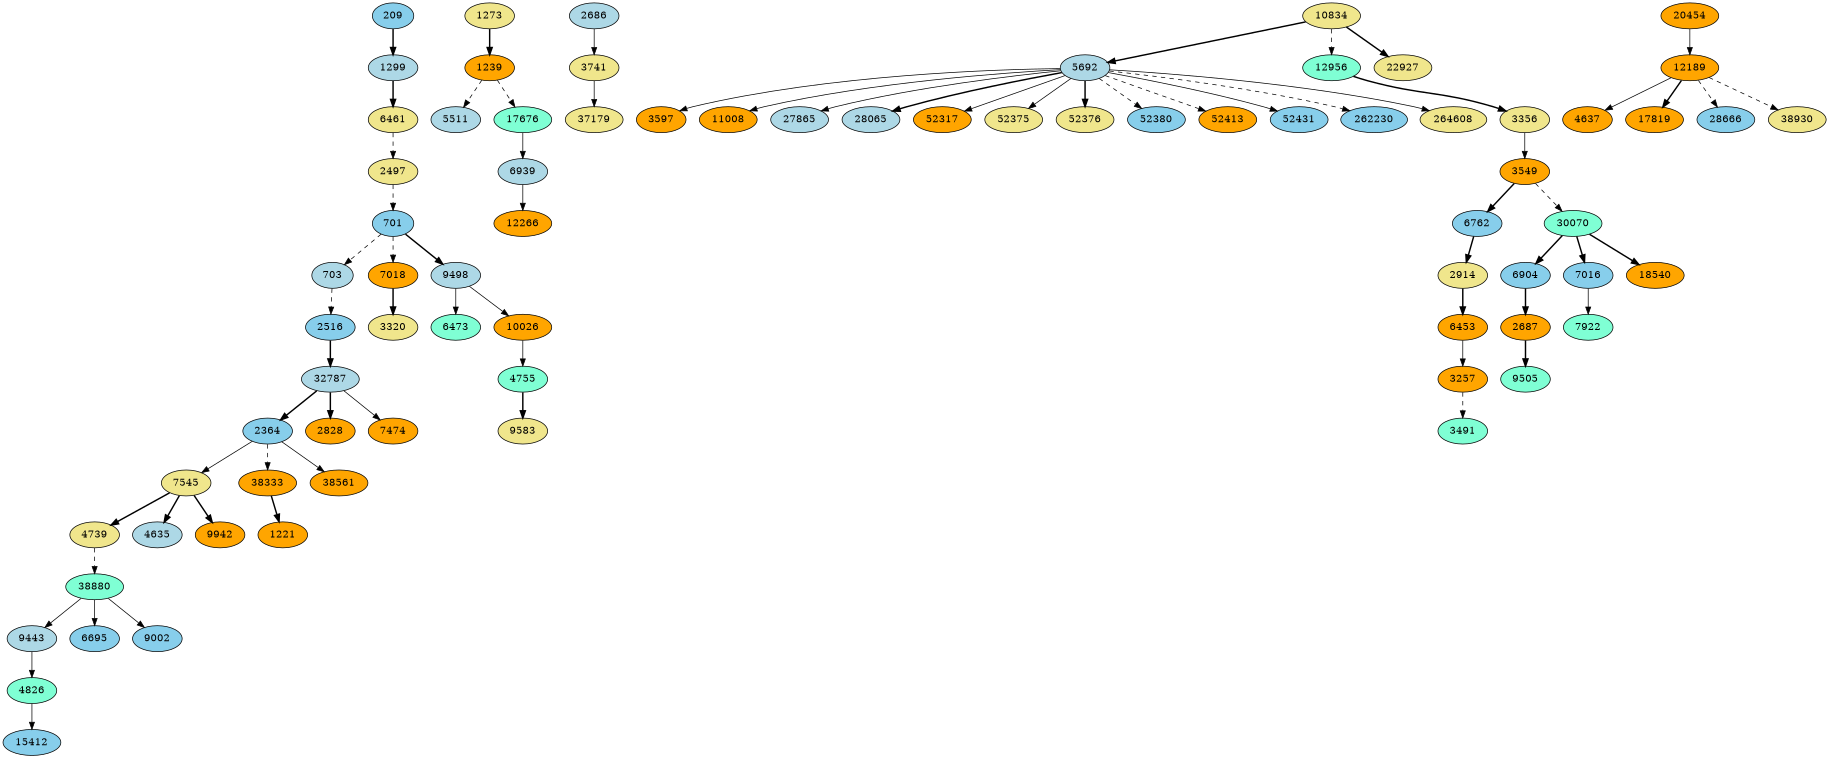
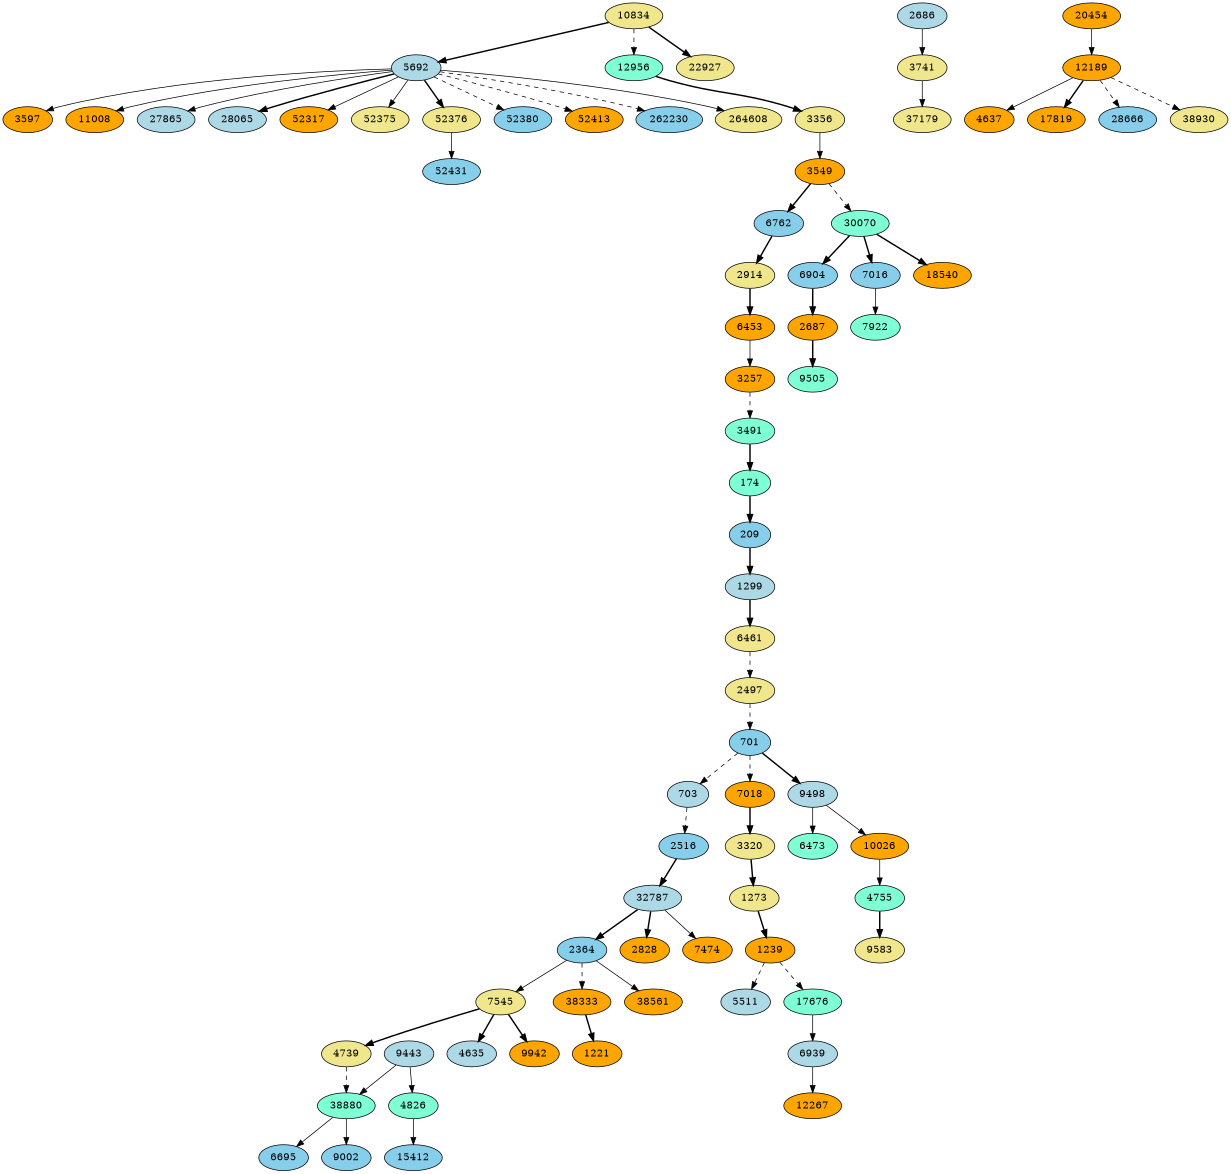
(1190, 89) -> (452, 142)
(523, 223) -> (813, 1106)
none -> (750, 483)
(66, 611) -> (381, 1077)
none -> (752, 869)
